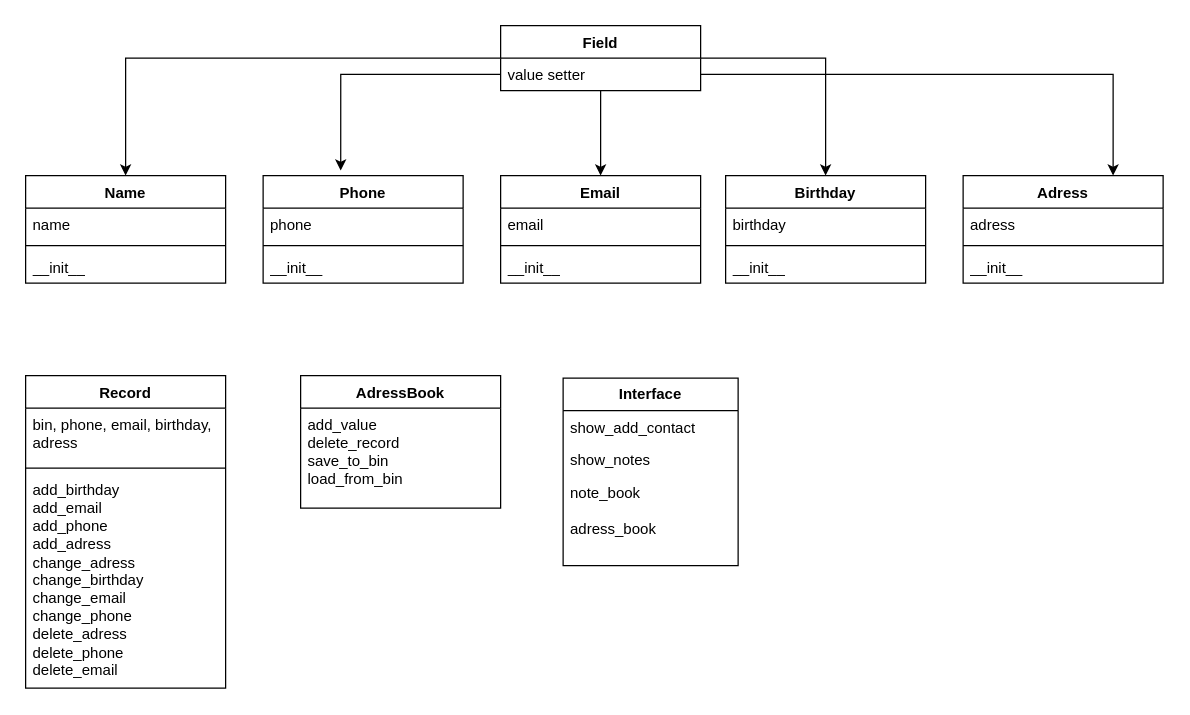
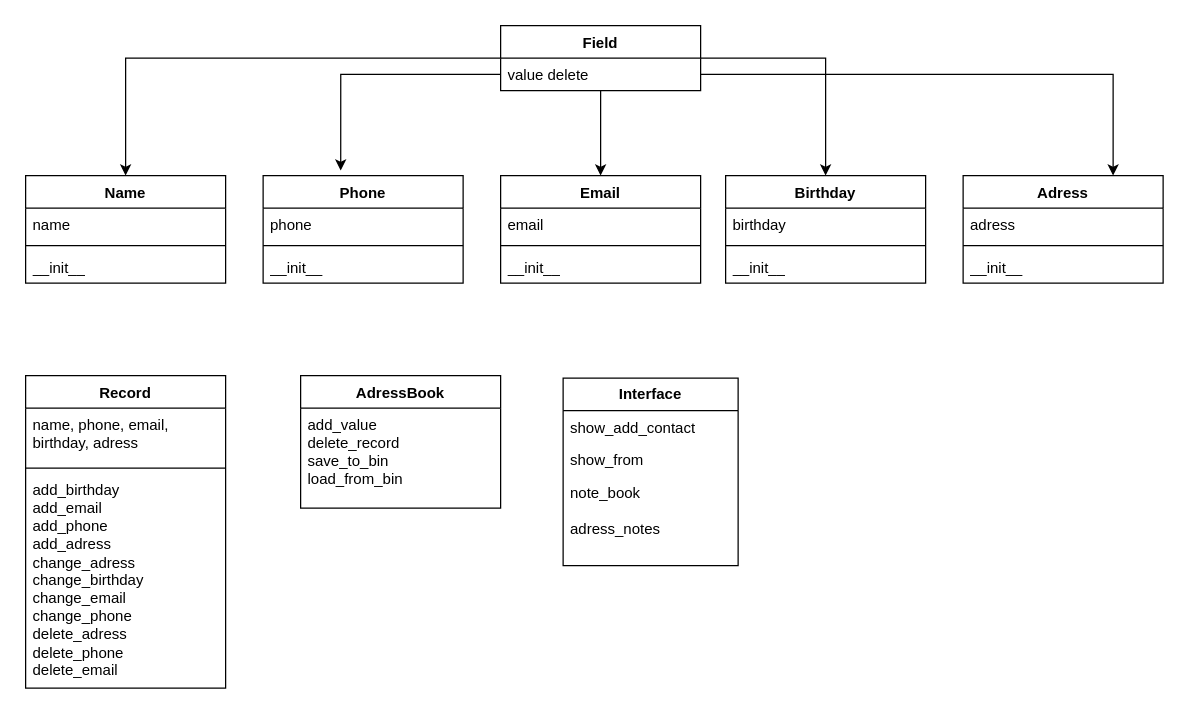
(555, 76) -> (553, 76)
(127, 435) -> (127, 435)
(613, 461) -> (608, 461)
(617, 502) -> (621, 502)
